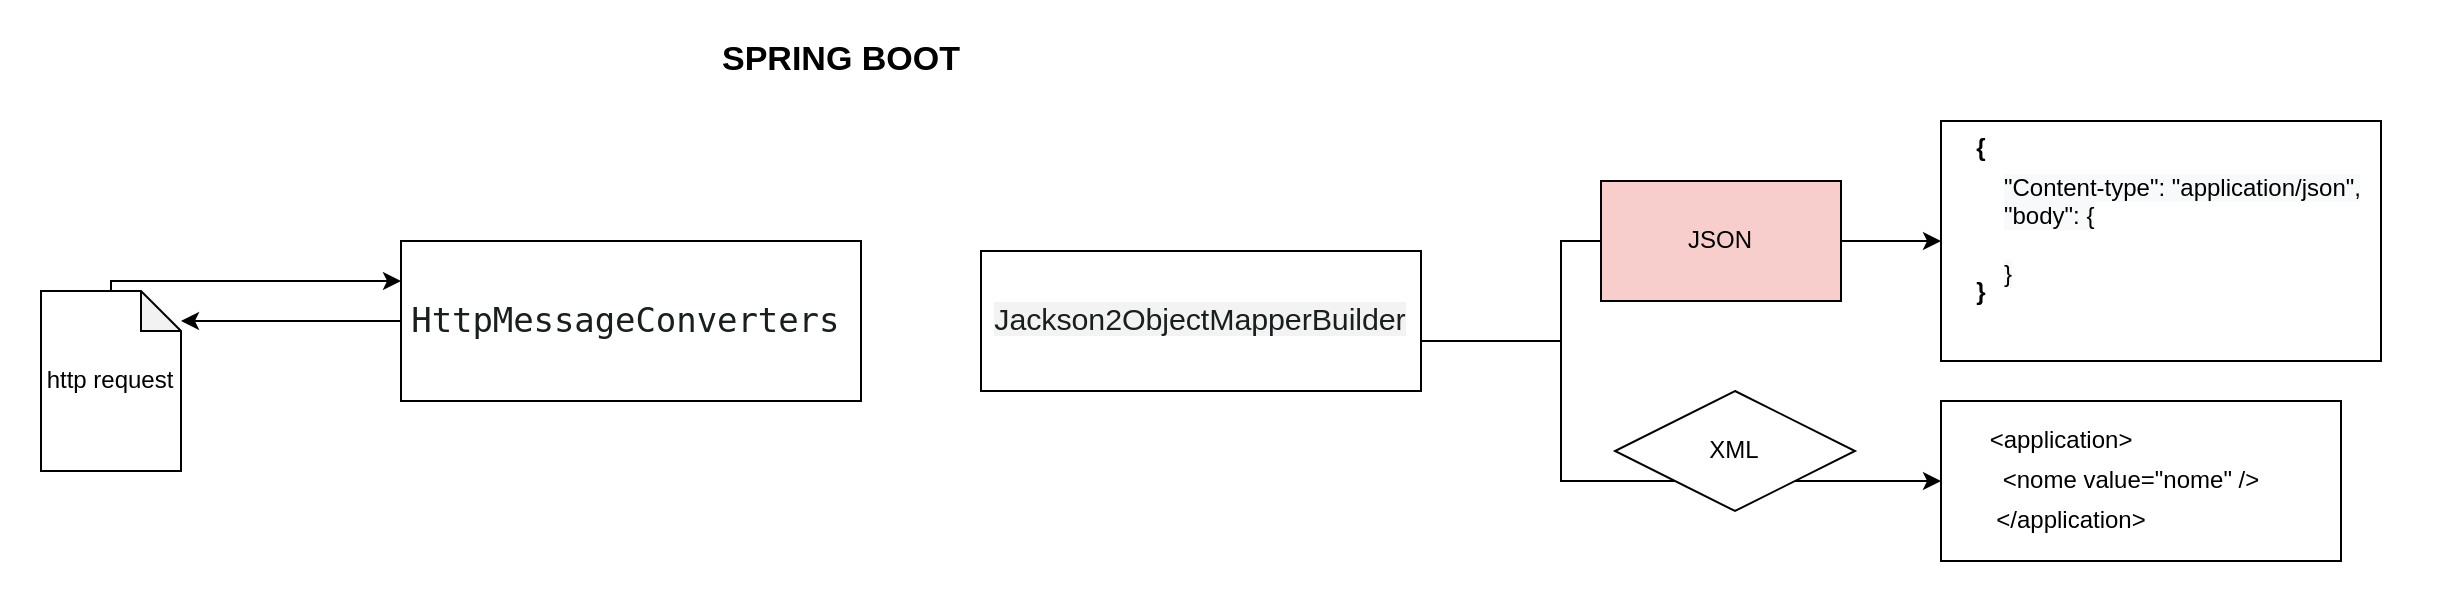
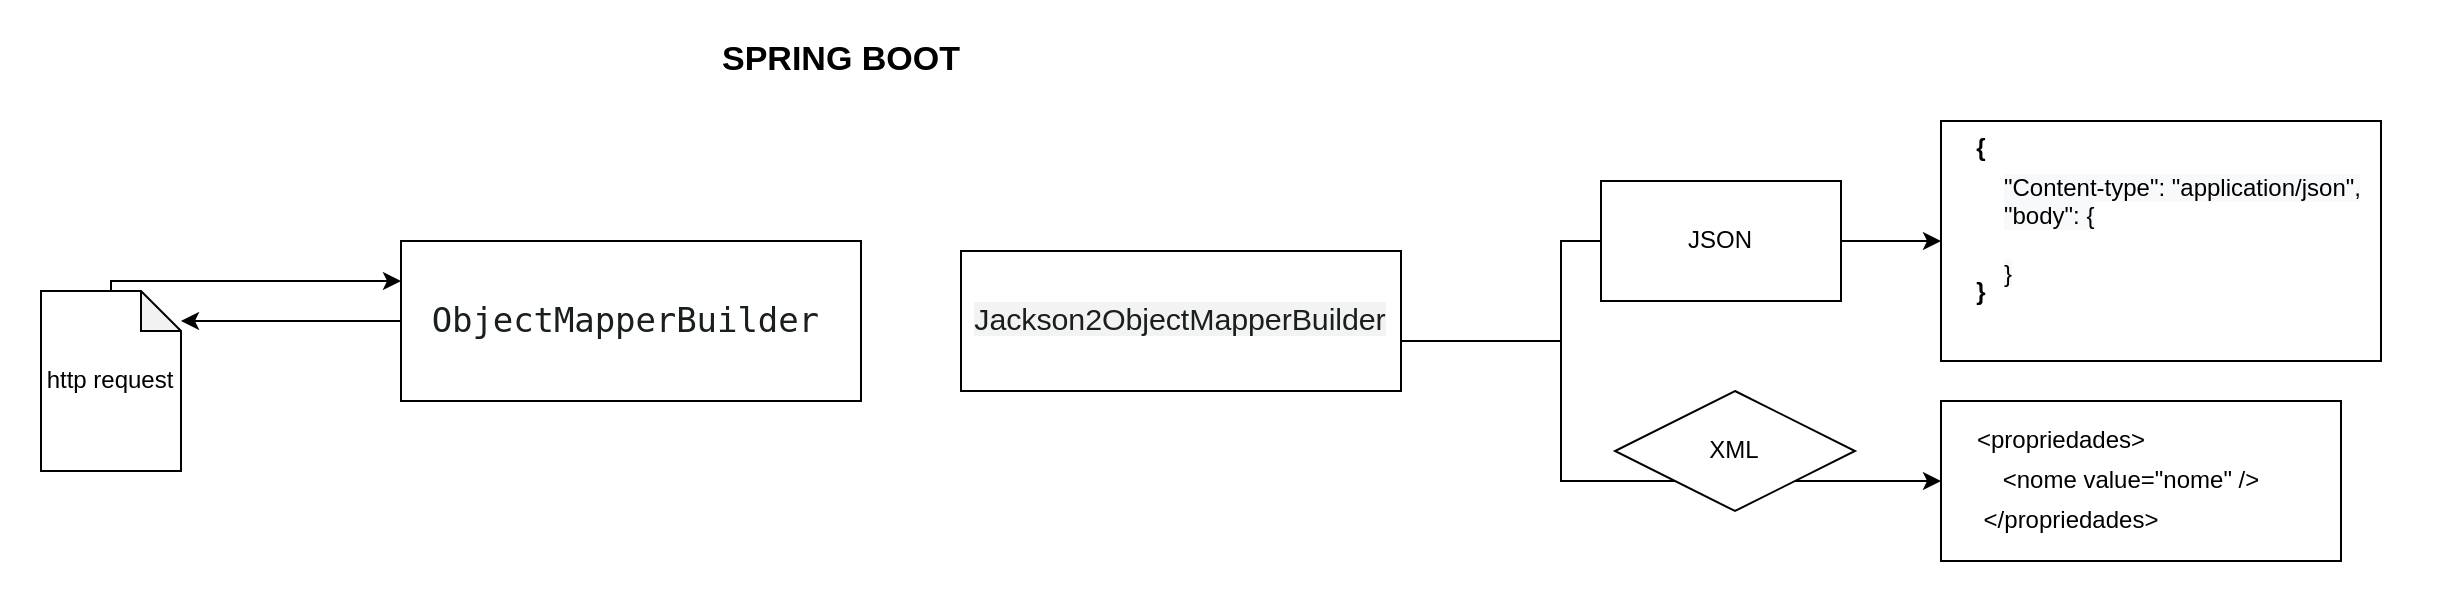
(1721, 241) -> (1721, 241)
(631, 321) -> (631, 321)
(1201, 321) -> (1181, 321)
(2062, 441) -> (2062, 441)
(2072, 521) -> (2072, 521)
